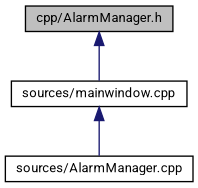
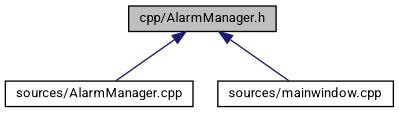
(99, 138) -> (145, 60)
